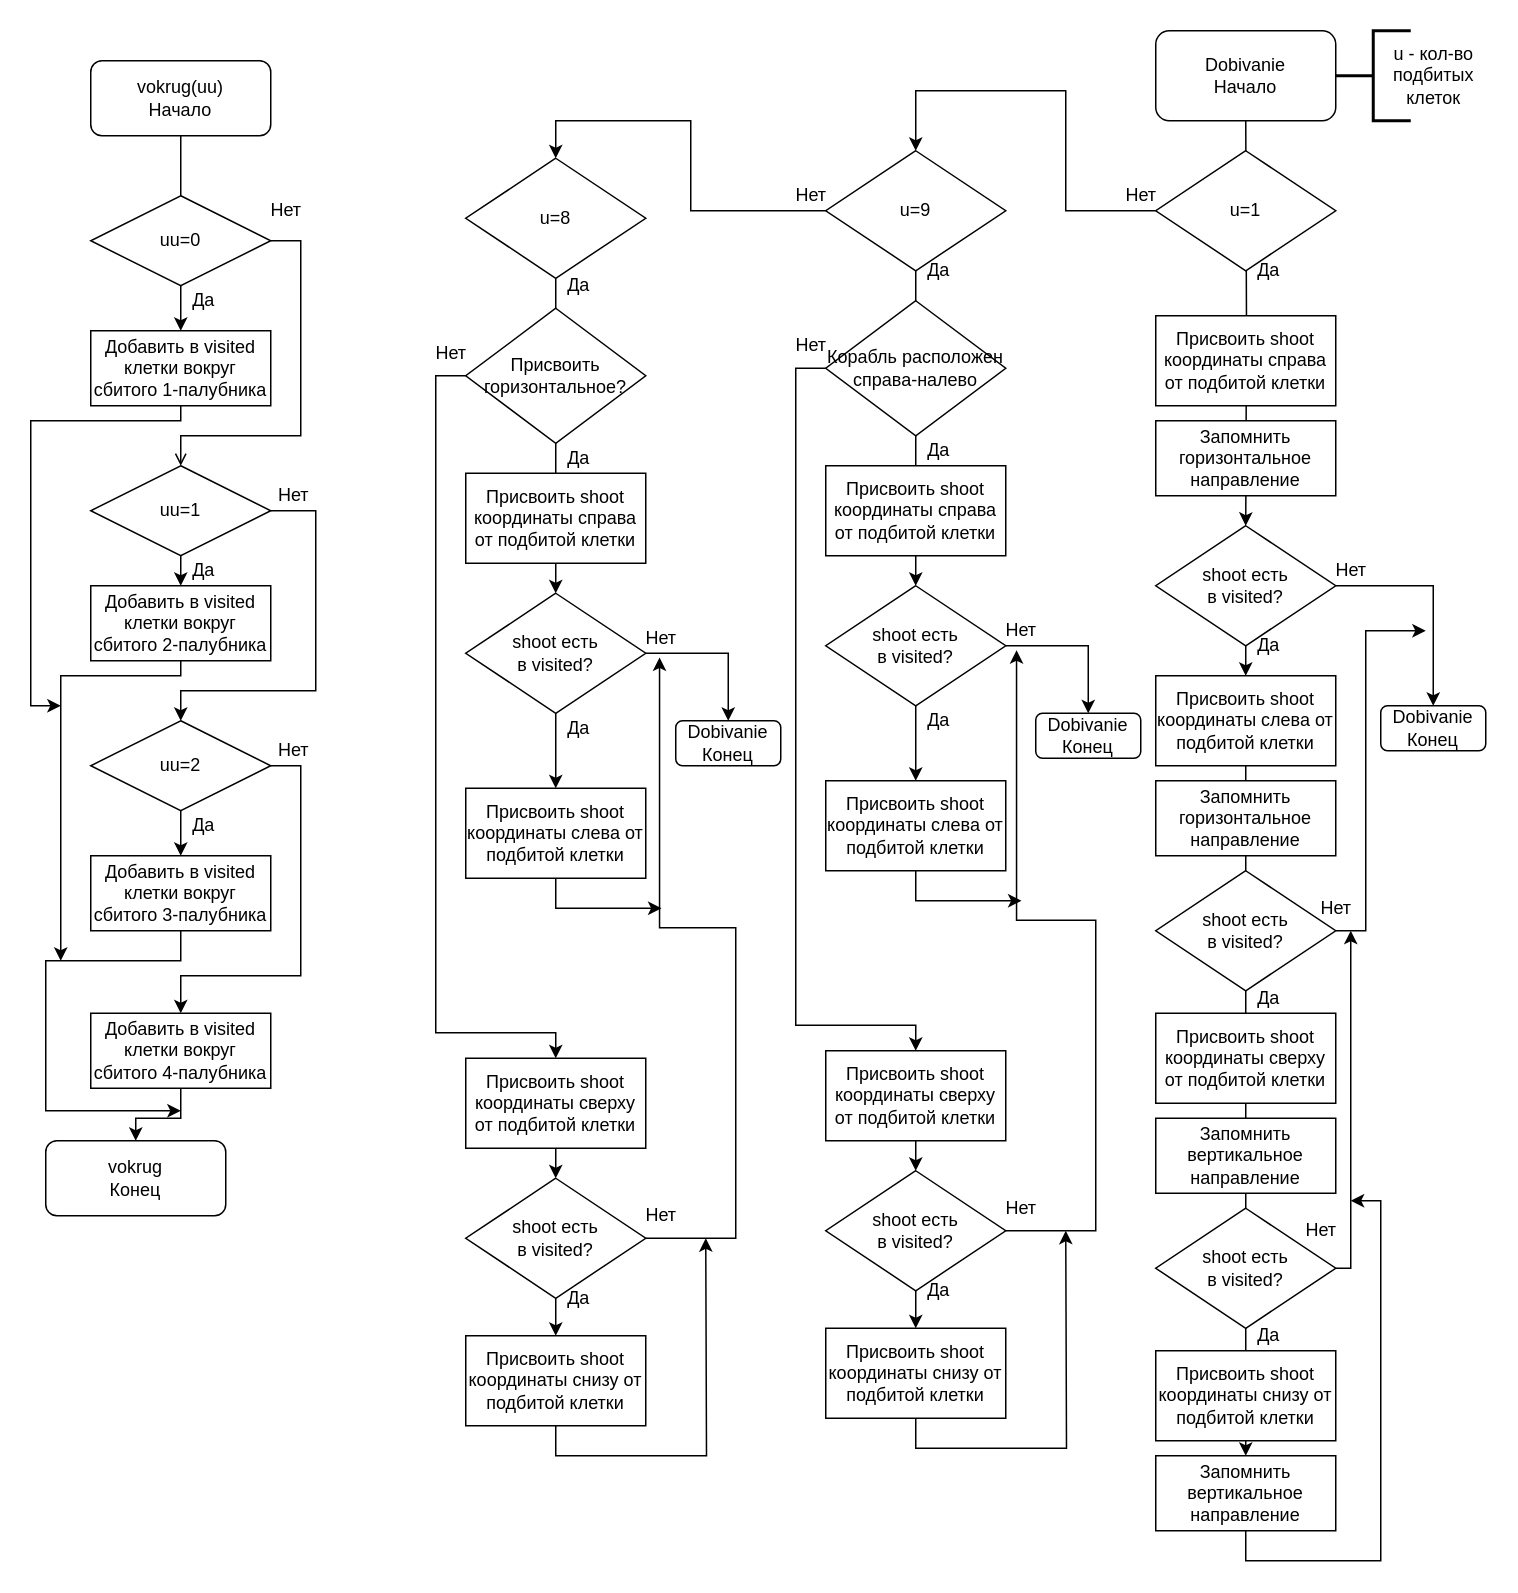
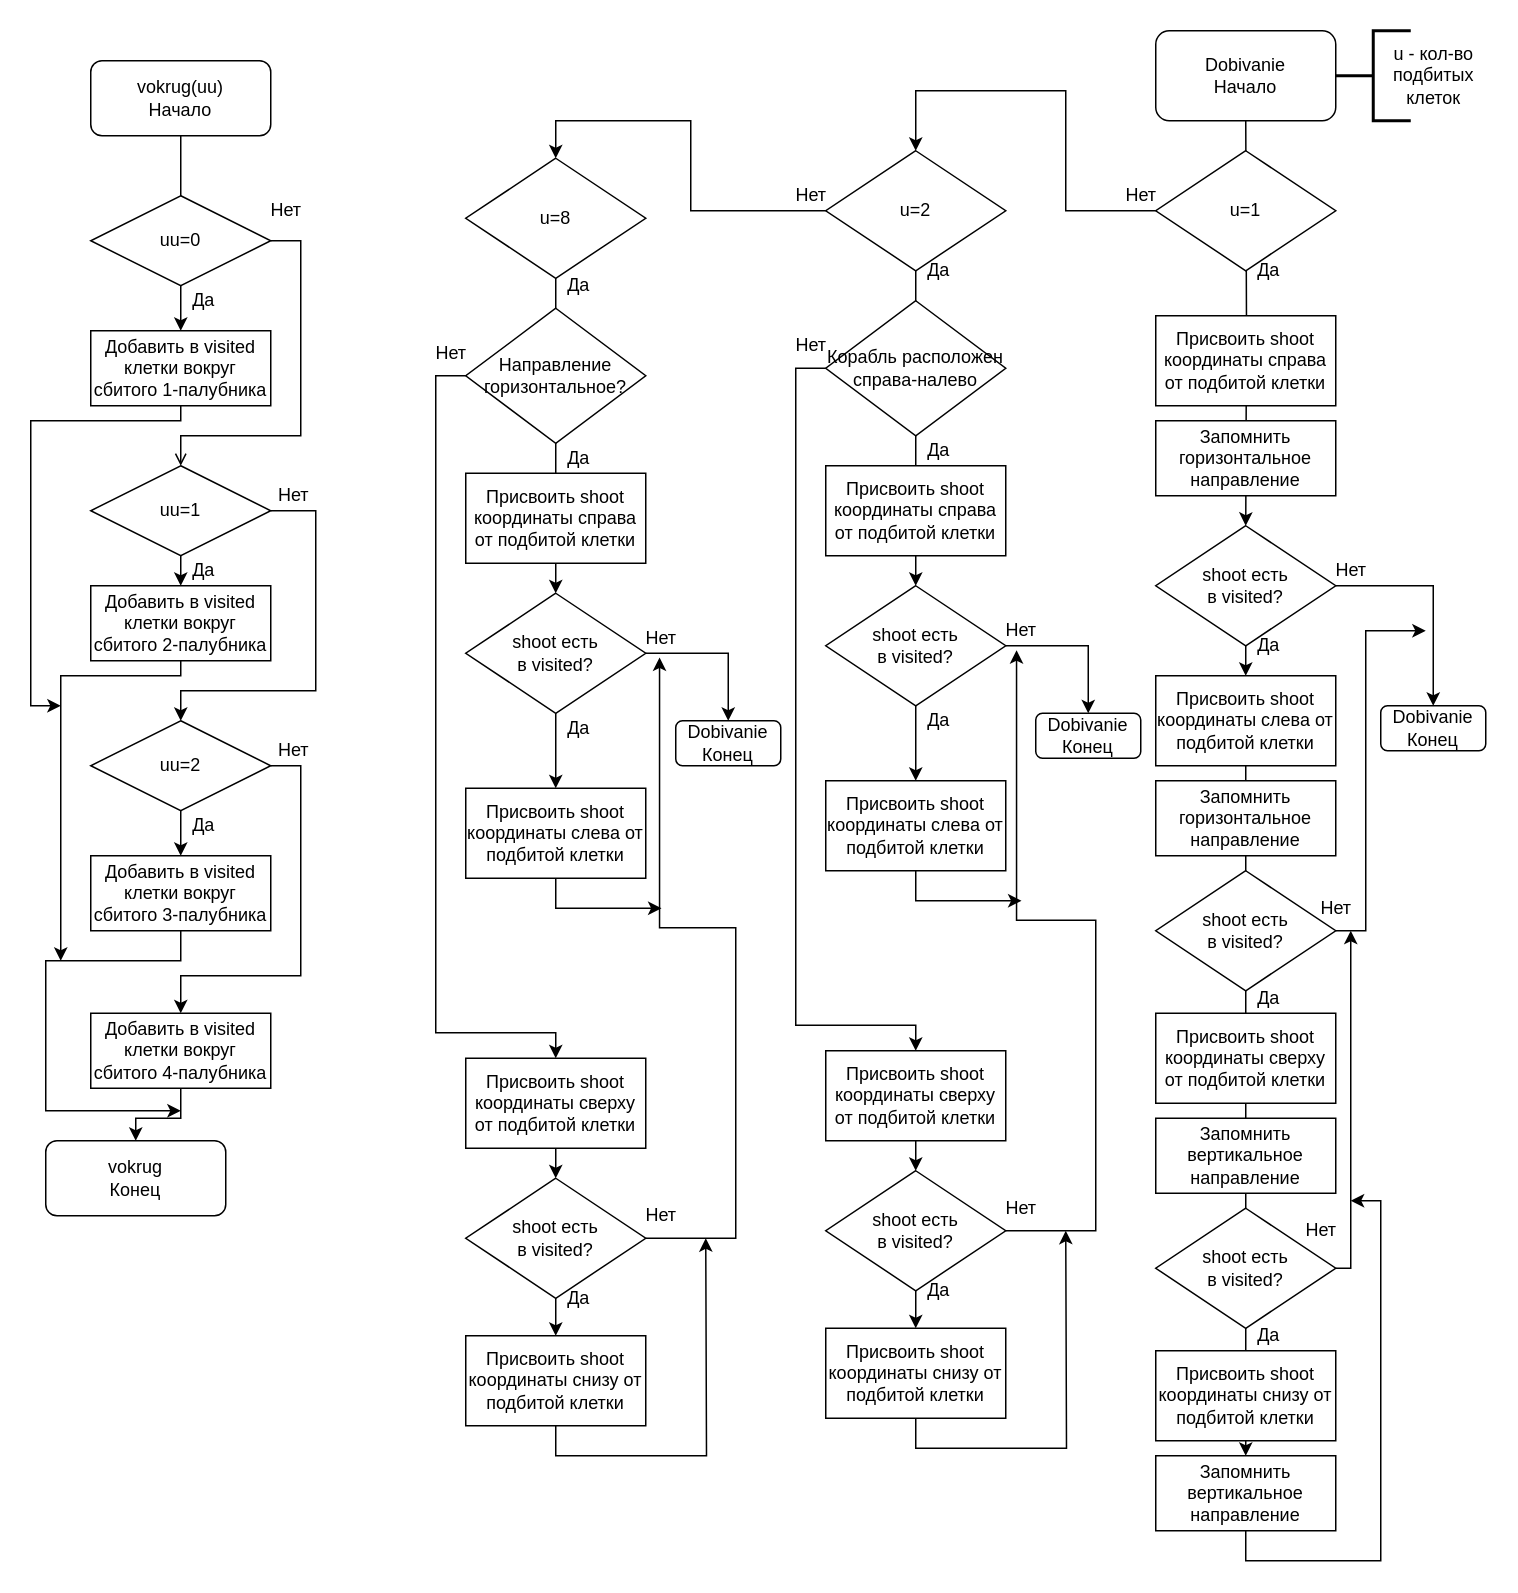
(916, 211) -> (916, 211)
(556, 376) -> (556, 376)
